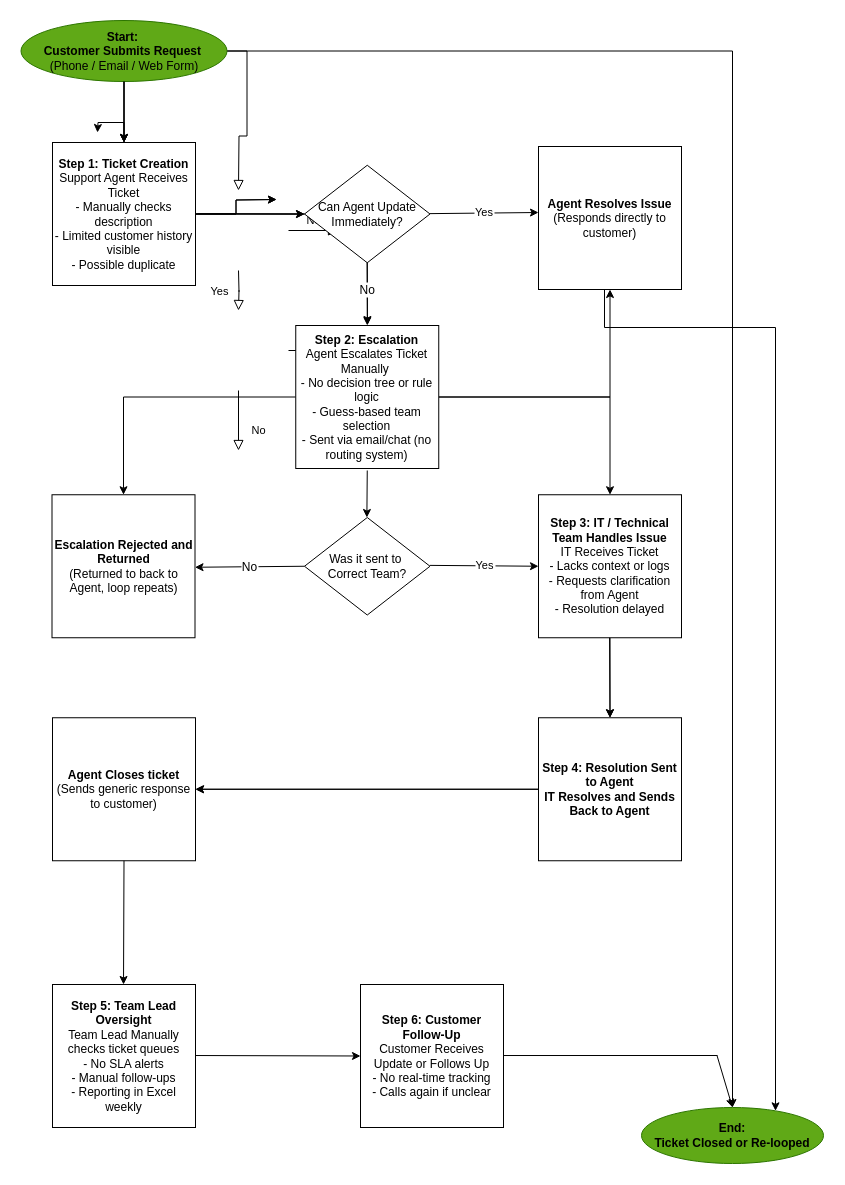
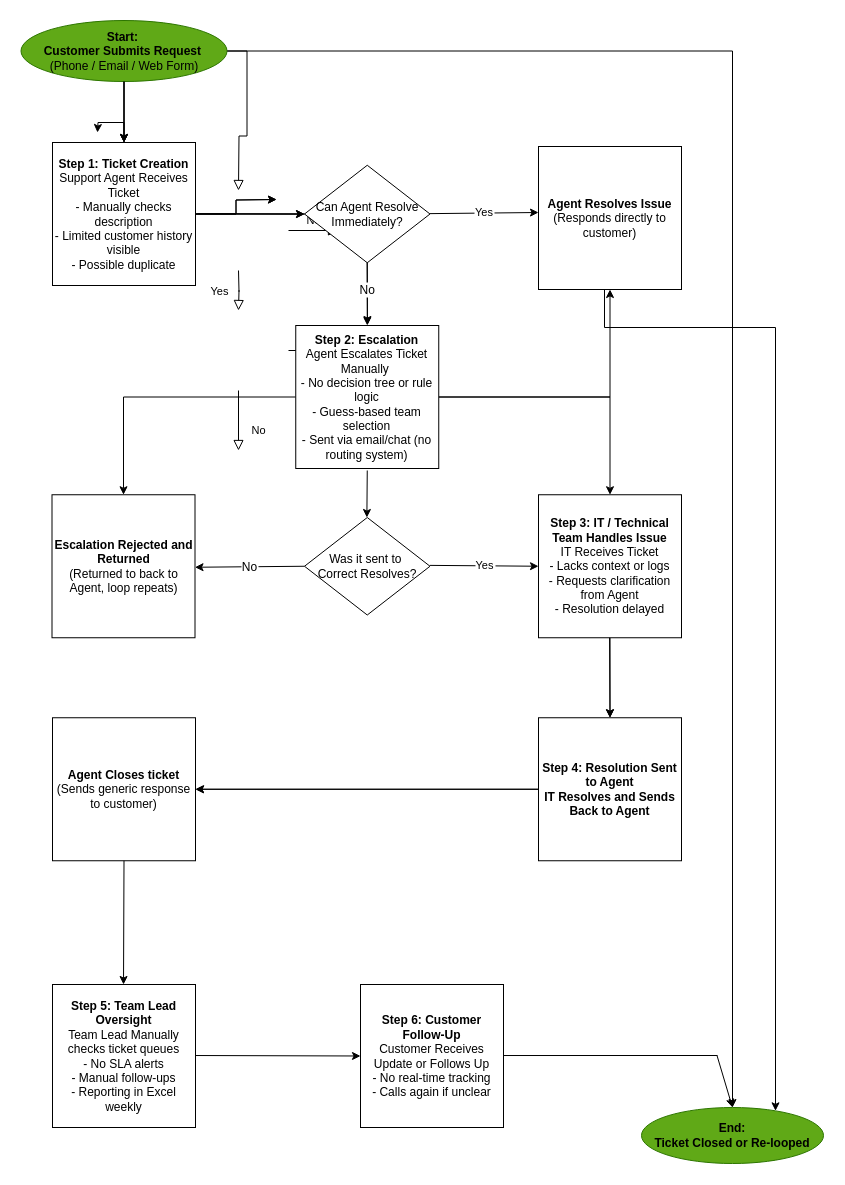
(368, 215) -> (368, 215)
(368, 567) -> (368, 567)
